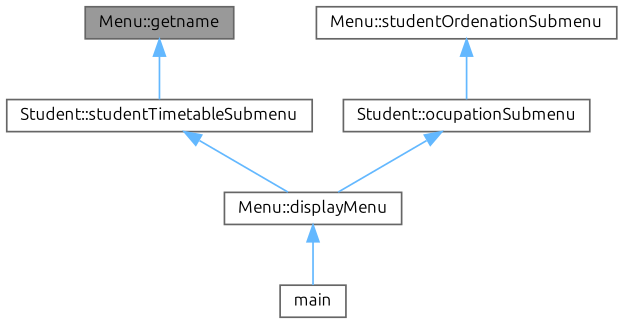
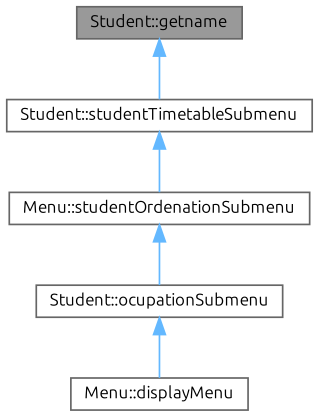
(159, 23) -> (159, 23)
(244, 166) -> (159, 171)
(313, 301) -> none
